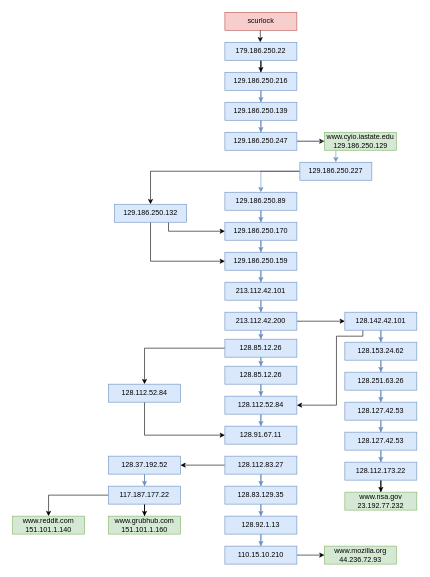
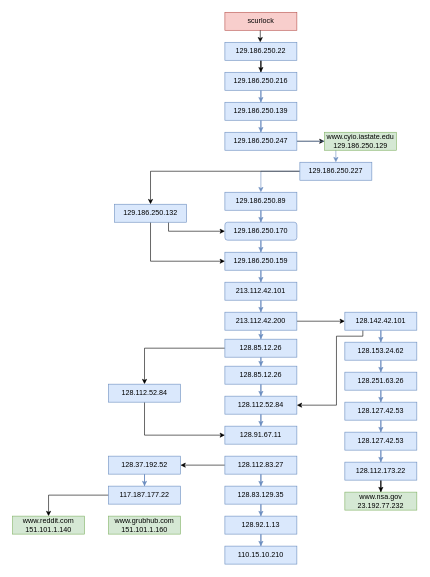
(261, 51) -> (261, 51)
(261, 231) -> (261, 231)
(144, 512) -> none
(318, 555) -> none
(360, 555) -> none
